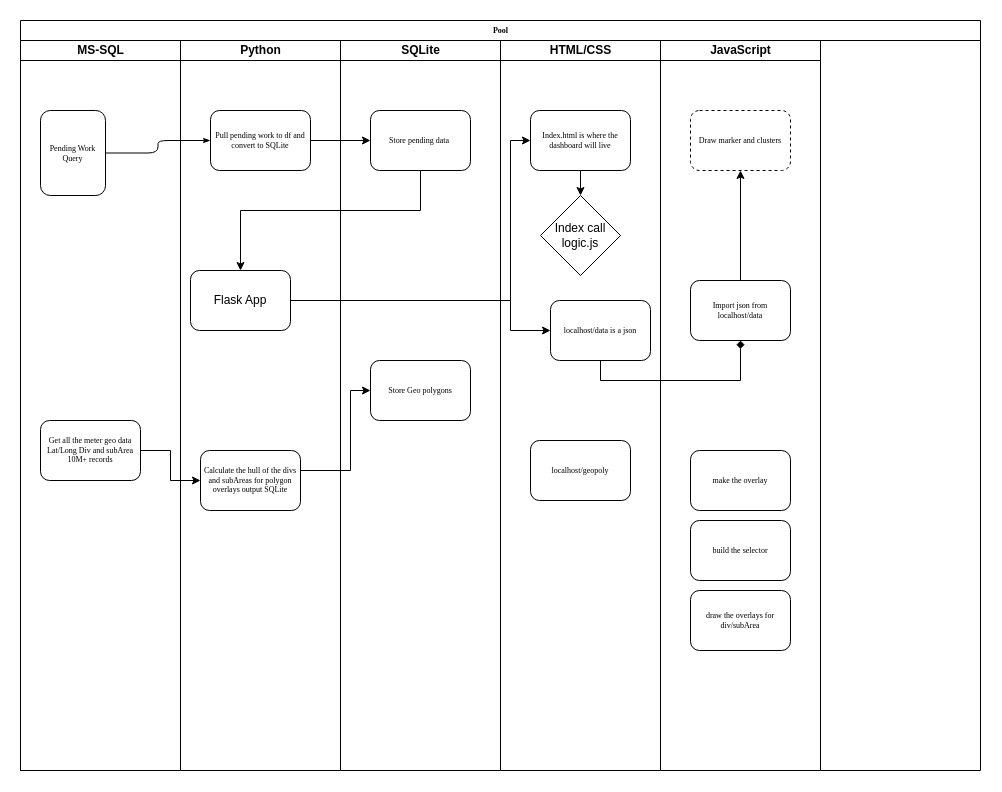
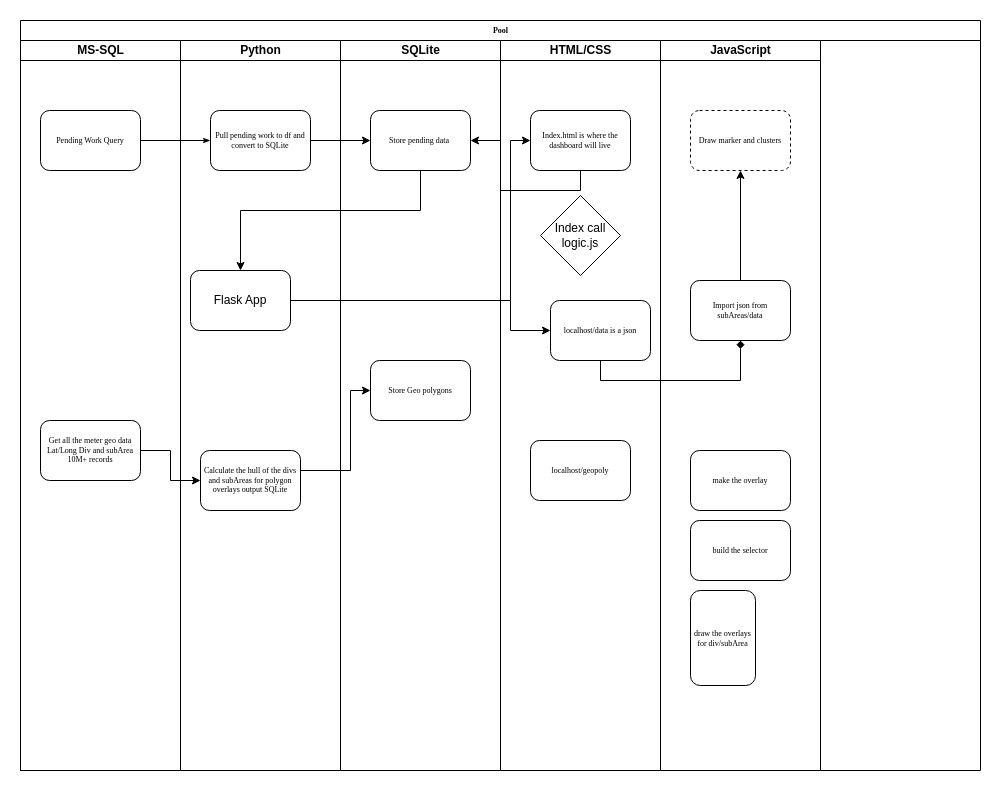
(73, 153) -> (91, 141)
(581, 187) -> (544, 191)
(741, 311) -> (741, 311)
(741, 621) -> (723, 638)
